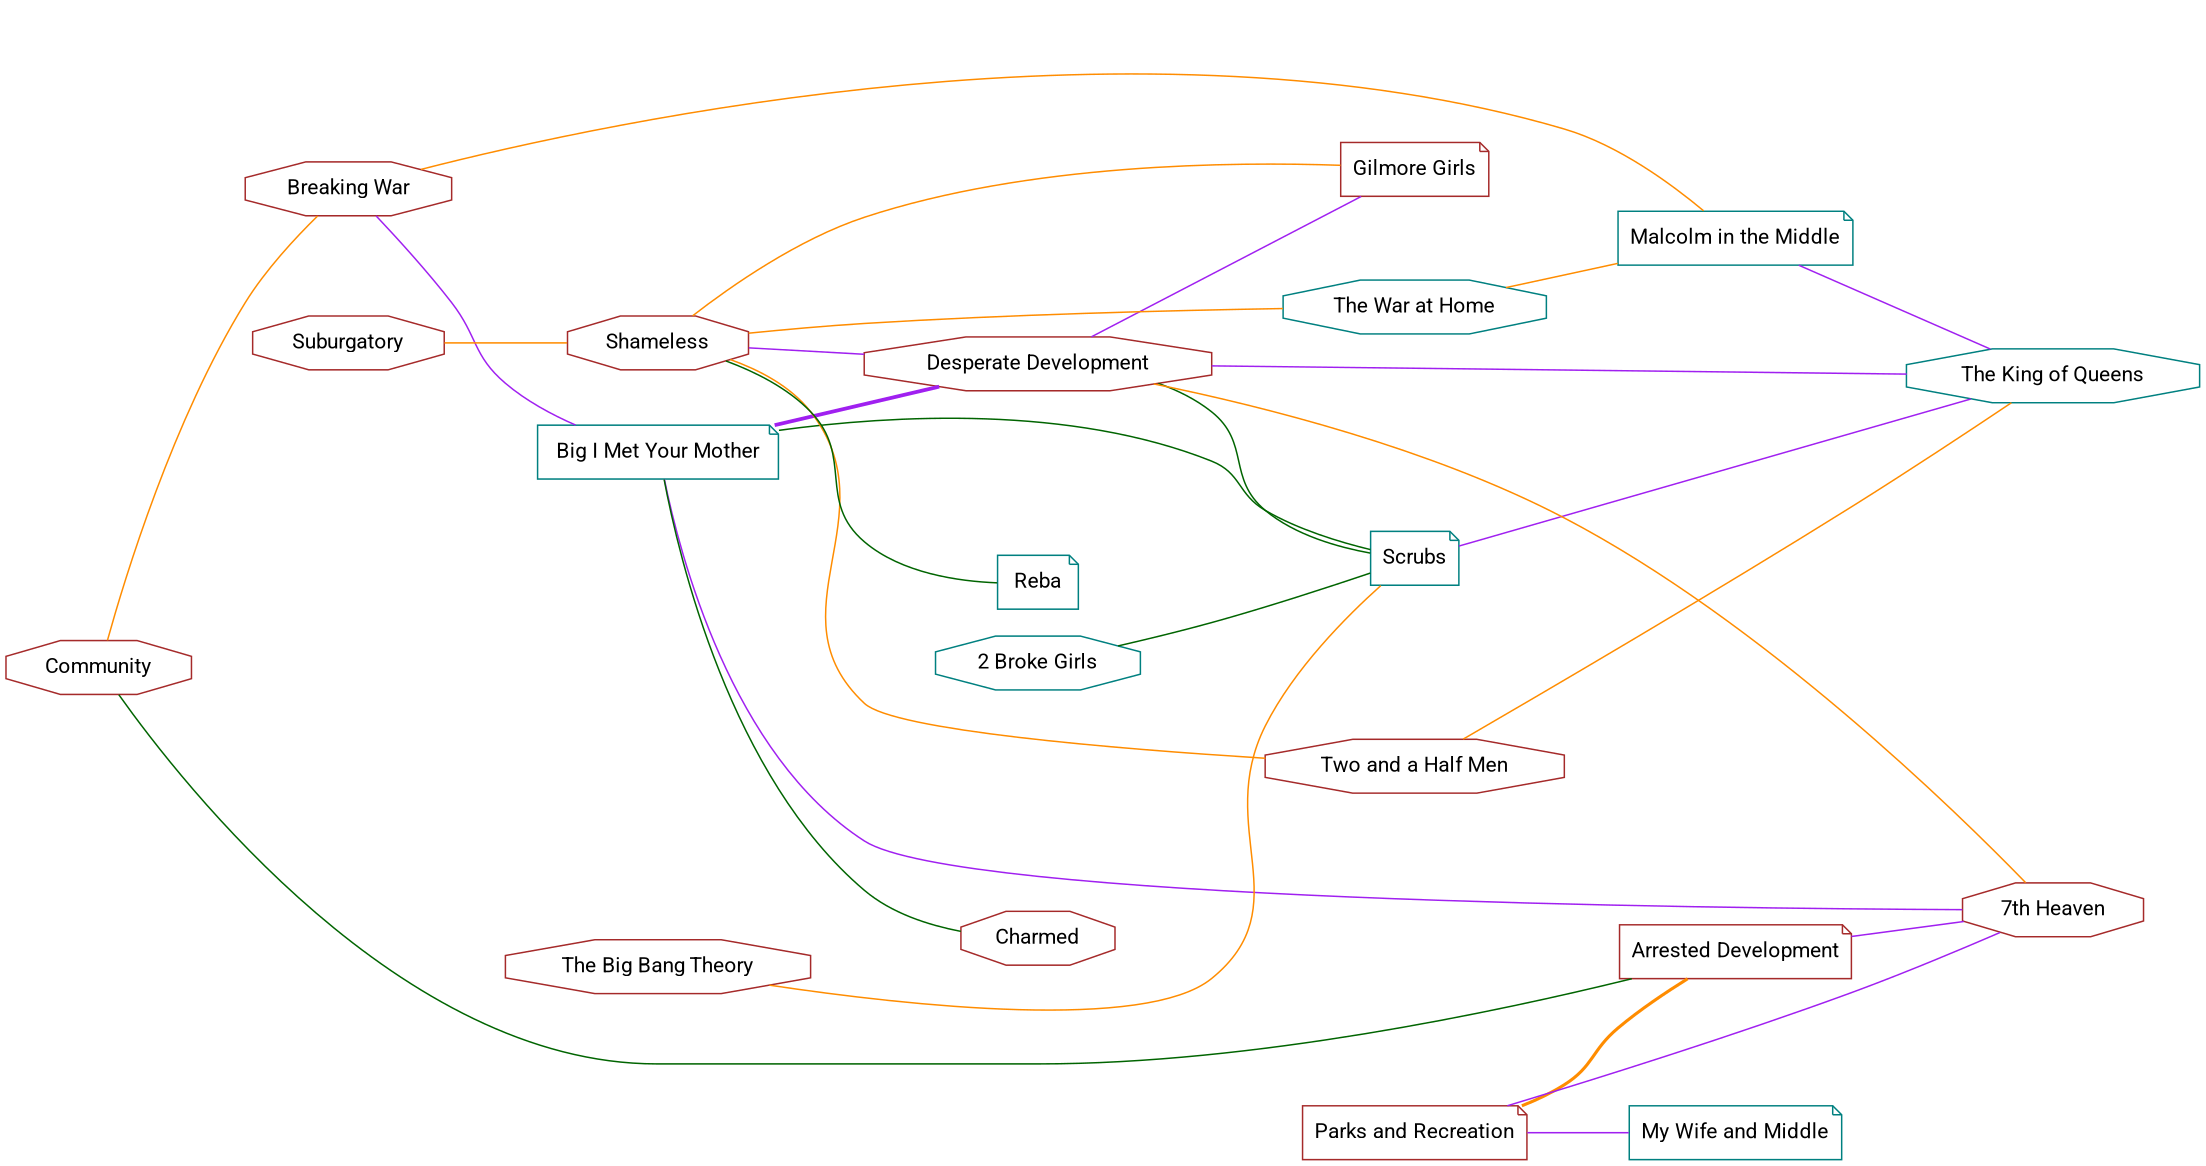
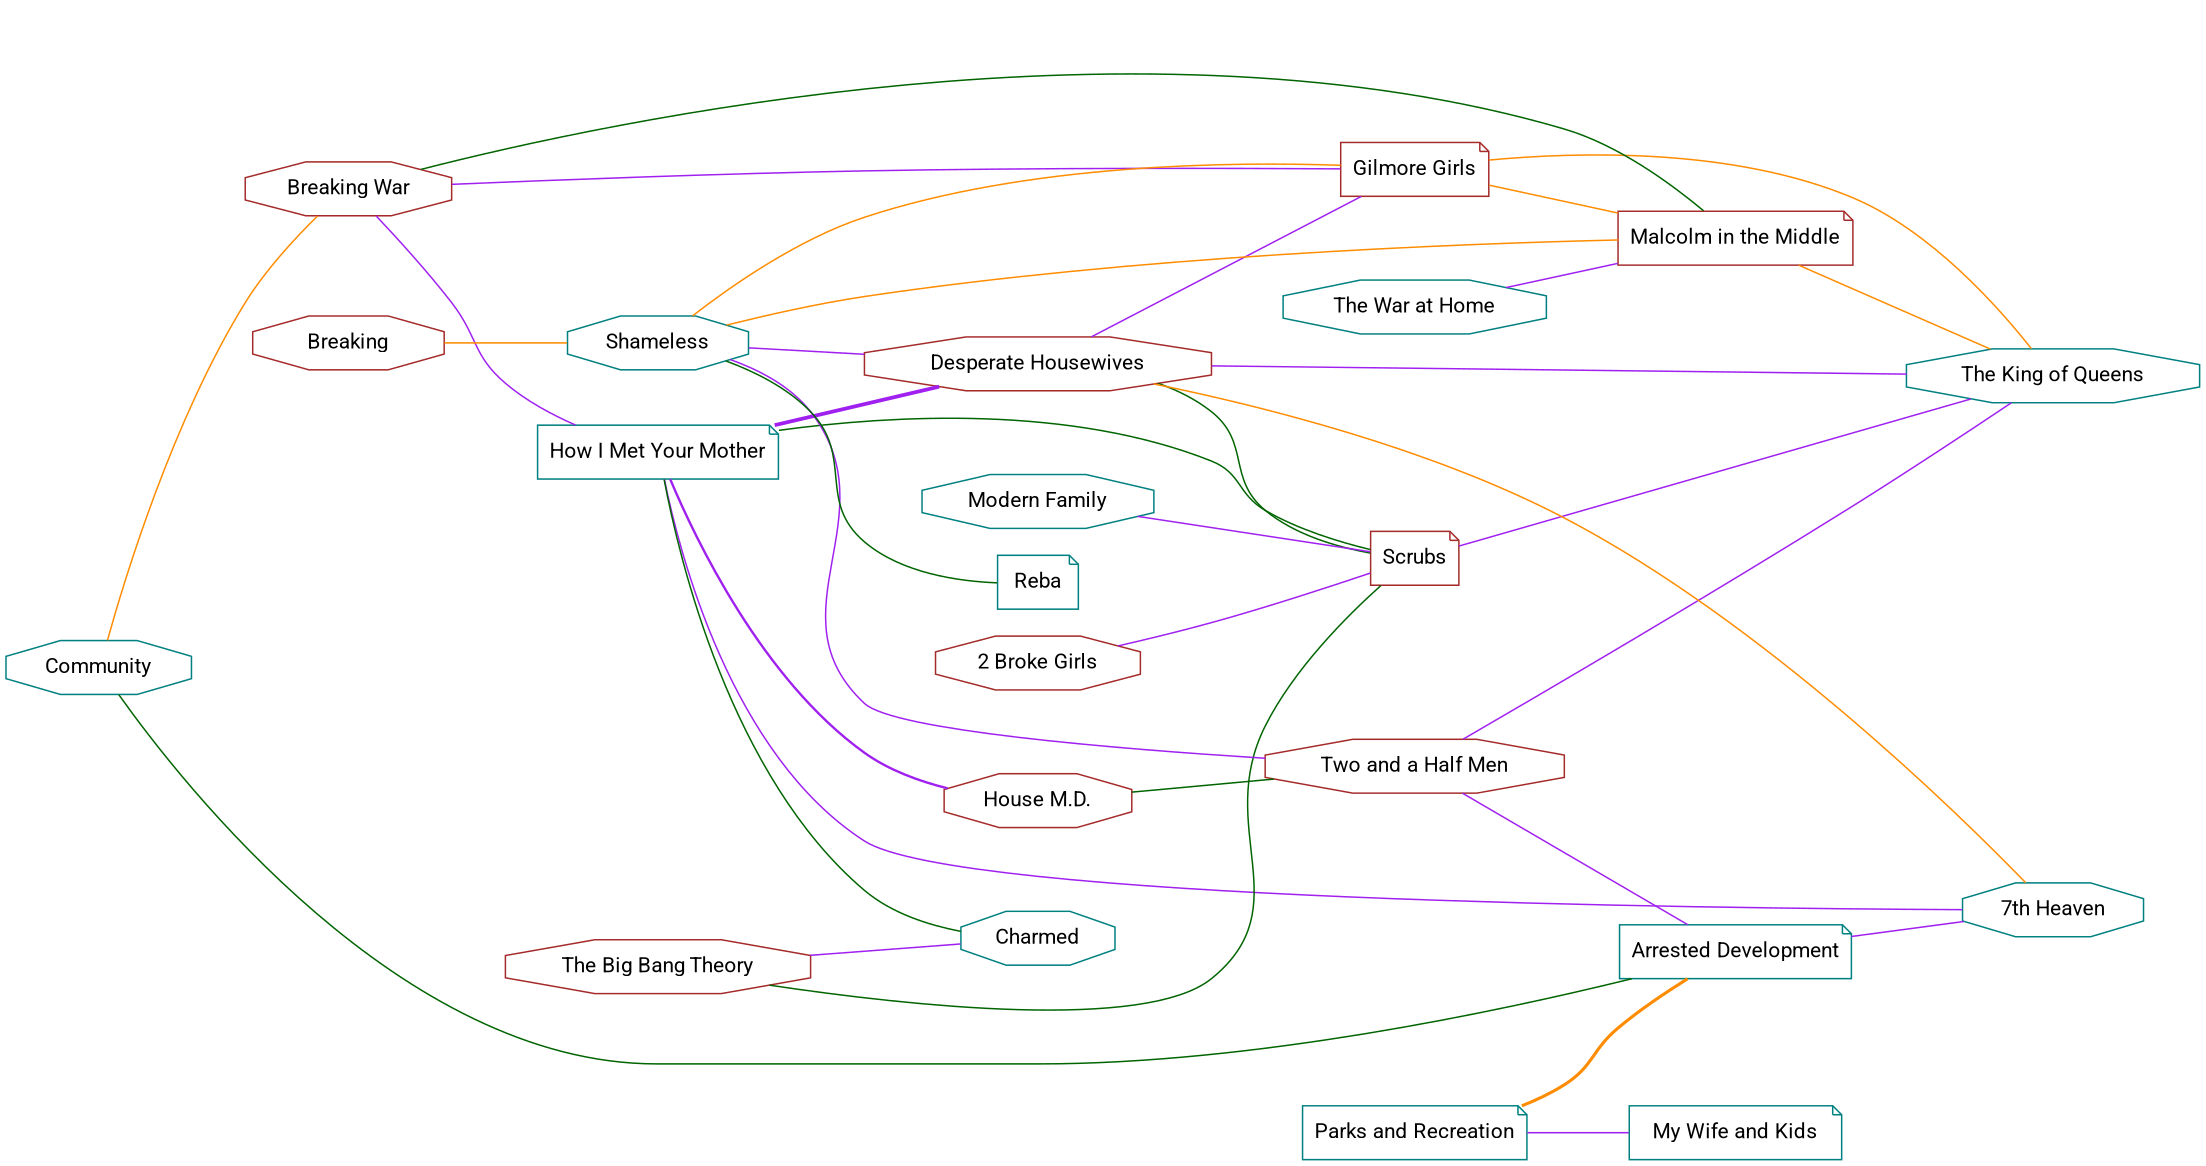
(1072, 75) -> (1072, 75)
none -> (896, 170)
none -> (1790, 177)
none -> (1554, 199)
(1735, 238) -> (1735, 238)
(1562, 275) -> (1562, 275)
(1895, 307) -> (1895, 307)
(1016, 316) -> (1170, 263)
(348, 343) -> (348, 343)
(658, 343) -> (658, 343)
(1038, 364) -> (1038, 364)
(658, 452) -> (658, 452)
none -> (1038, 501)
(1415, 558) -> (1415, 558)
(1740, 575) -> (1740, 575)
(1245, 613) -> (1245, 613)
(1038, 663) -> (1038, 663)
(99, 668) -> (99, 668)
(864, 703) -> (864, 703)
none -> (1038, 801)
none -> (1575, 859)
(2053, 910) -> (2053, 910)
(1038, 938) -> (1038, 938)
none -> (885, 950)
(1735, 952) -> (1735, 952)
(1213, 978) -> (1213, 978)
(1756, 1026) -> none
(1415, 1133) -> (1415, 1133)
(1735, 1133) -> (1735, 1133)
